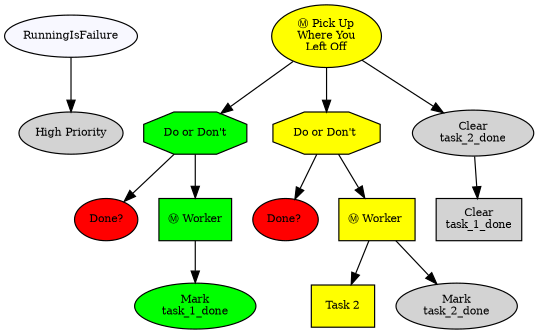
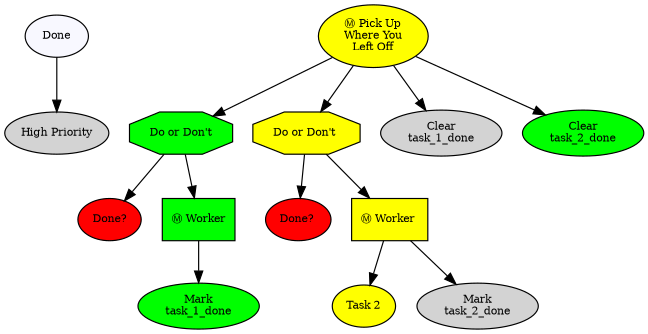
(71, 36) -> (57, 36)
(473, 133) -> (583, 133)
(476, 172) -> (406, 83)
(479, 220) -> (441, 133)
(343, 306) -> (364, 306)
